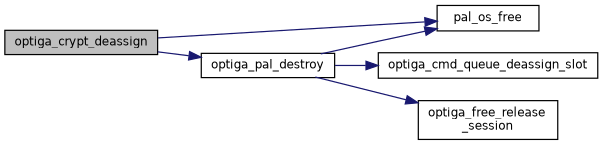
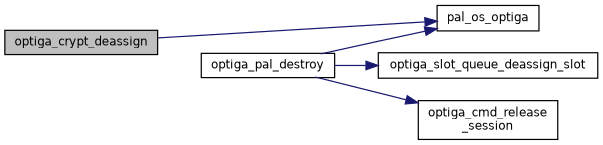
(488, 18) -> (488, 18)
(173, 54) -> none
(488, 65) -> (488, 65)
(488, 120) -> (488, 120)
